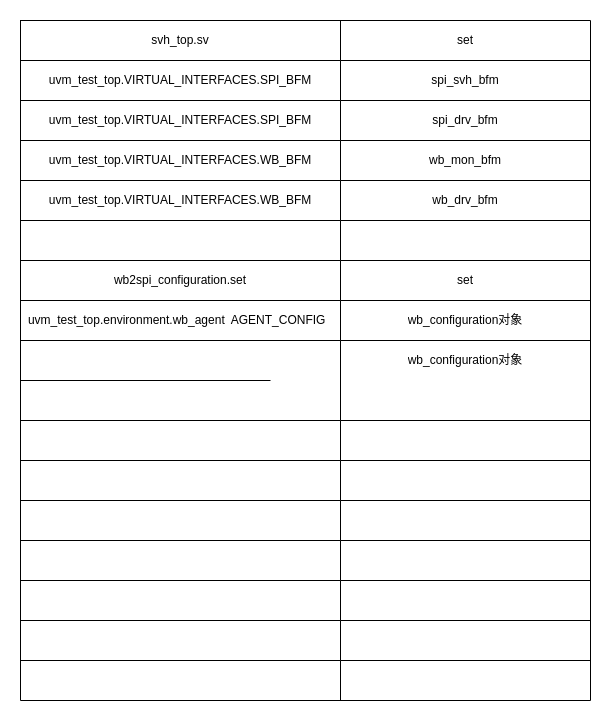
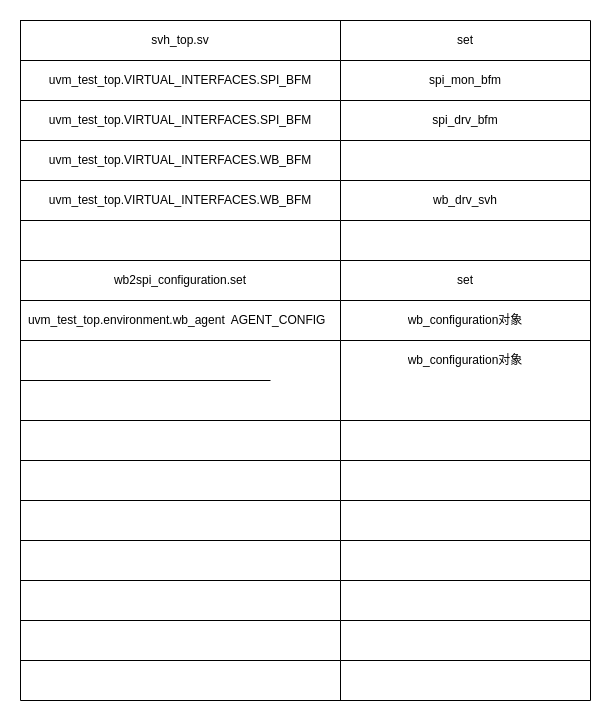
(466, 81) -> (466, 81)
(466, 161) -> none
(466, 201) -> (466, 201)
